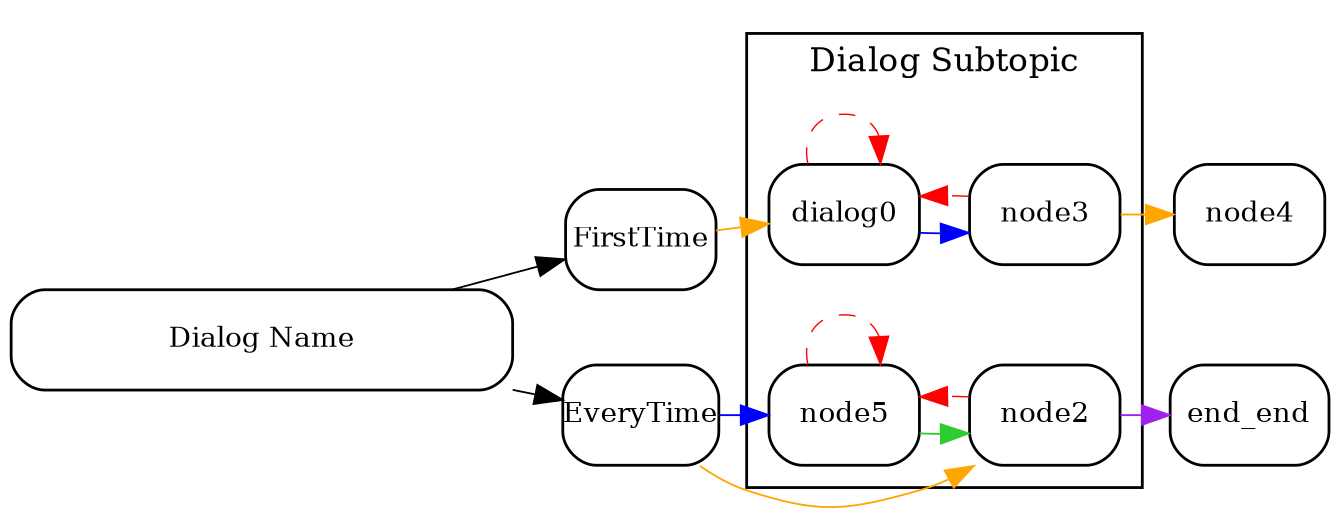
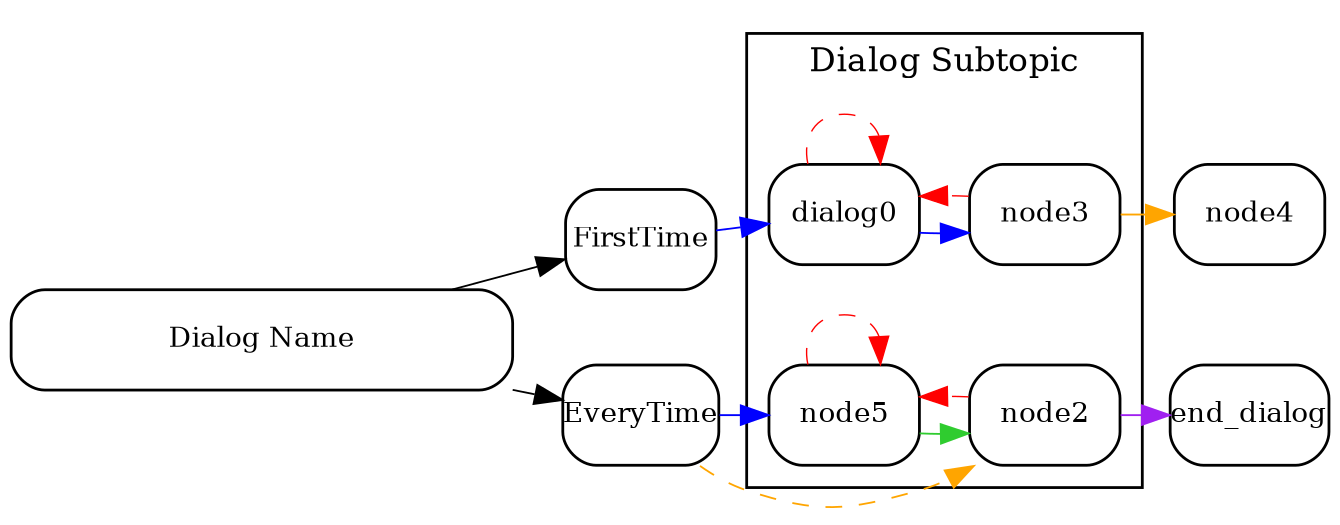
(728, 229) -> (728, 229)
(1250, 415) -> (1250, 415)
(822, 507) -> (822, 507)
